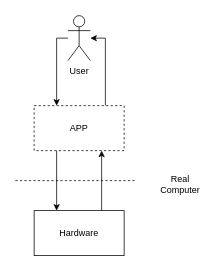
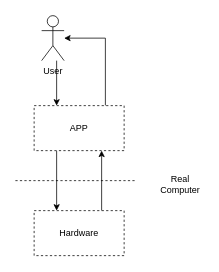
(79, 38) -> (53, 38)
(79, 233) -> (79, 233)
